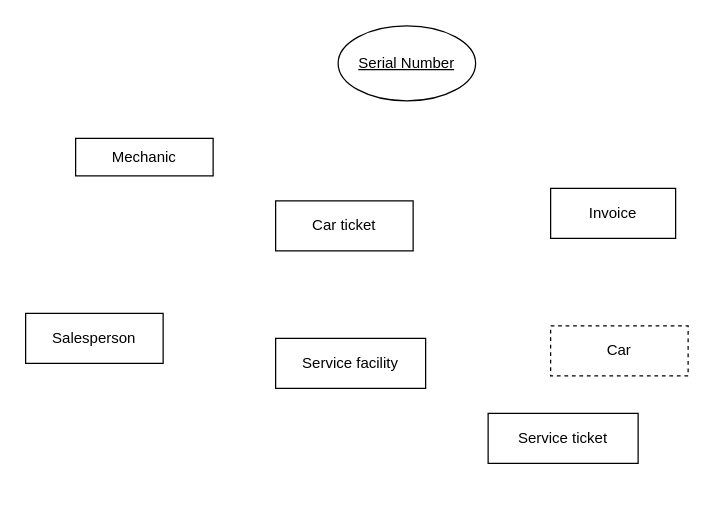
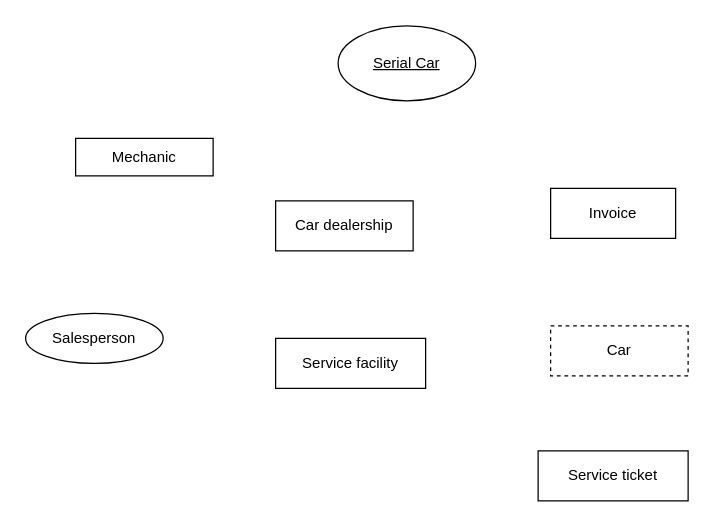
(407, 63) -> (407, 63)
(344, 226) -> (344, 226)
(94, 338) -> (94, 338)
(563, 438) -> (613, 476)
